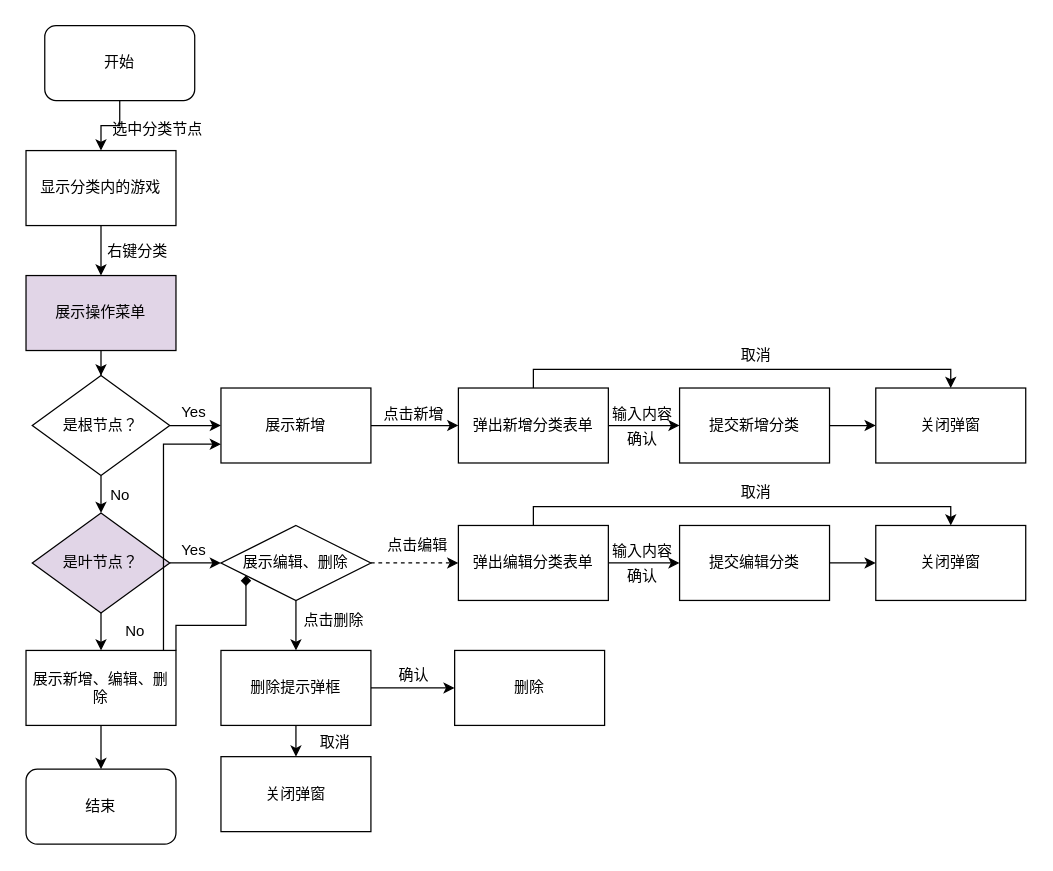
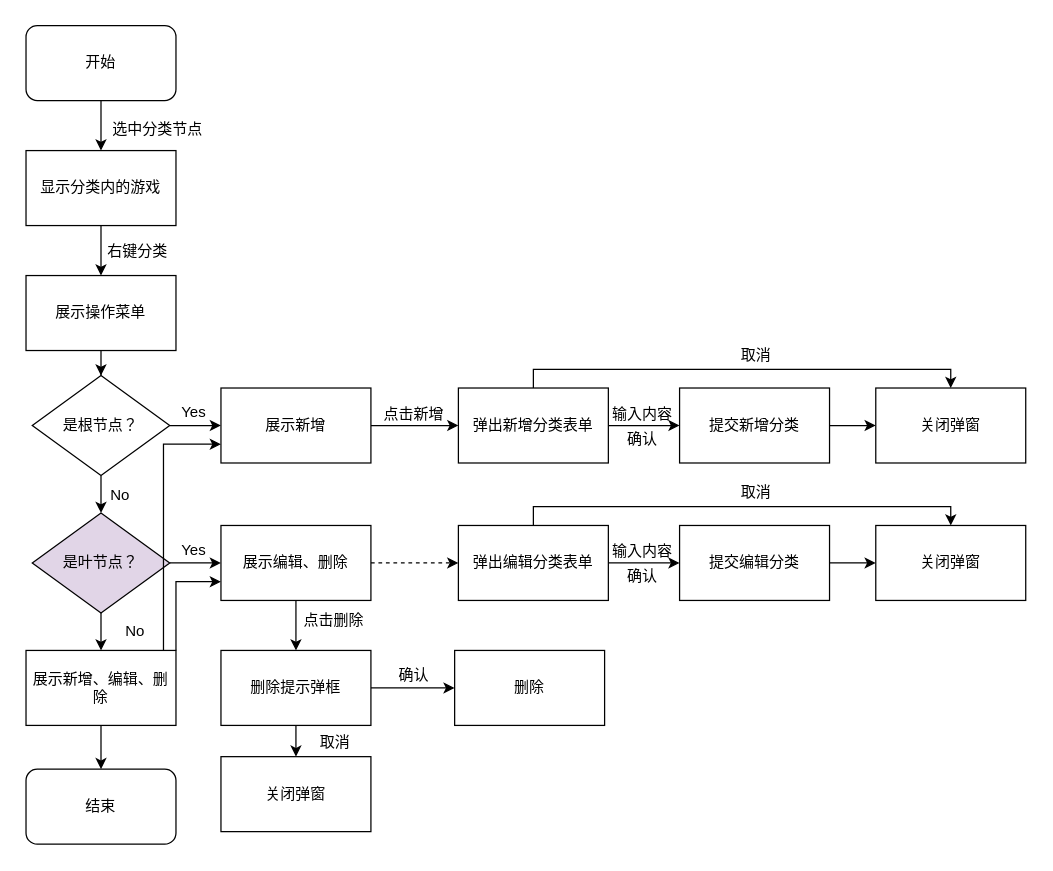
(119, 63) -> (101, 63)
(101, 313) -> (101, 313)
(417, 546) -> none
(296, 563) -> (296, 563)
(230, 626) -> (176, 586)
